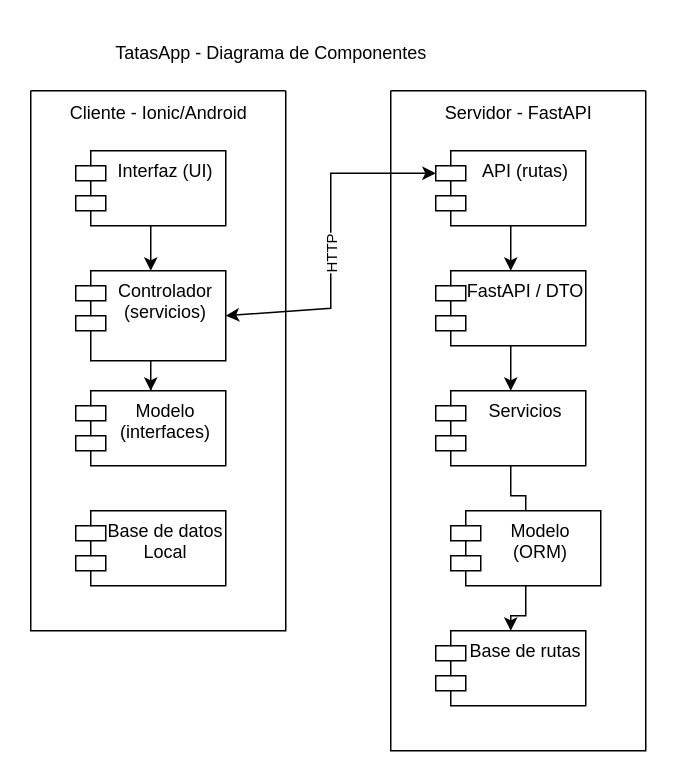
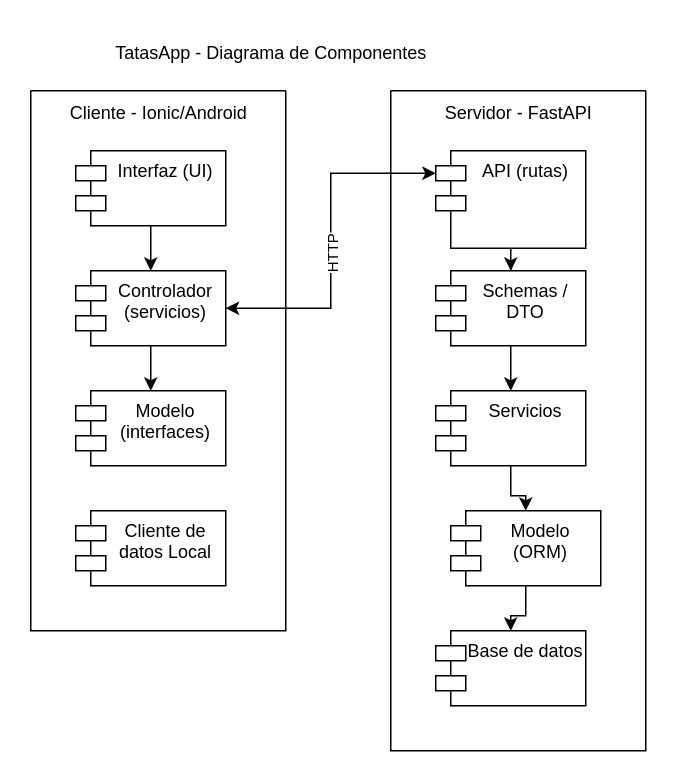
(511, 188) -> (511, 200)
(526, 303) -> (526, 303)
(151, 316) -> (151, 308)
(526, 498) -> (523, 496)
(166, 543) -> (166, 543)
(526, 663) -> (526, 663)
